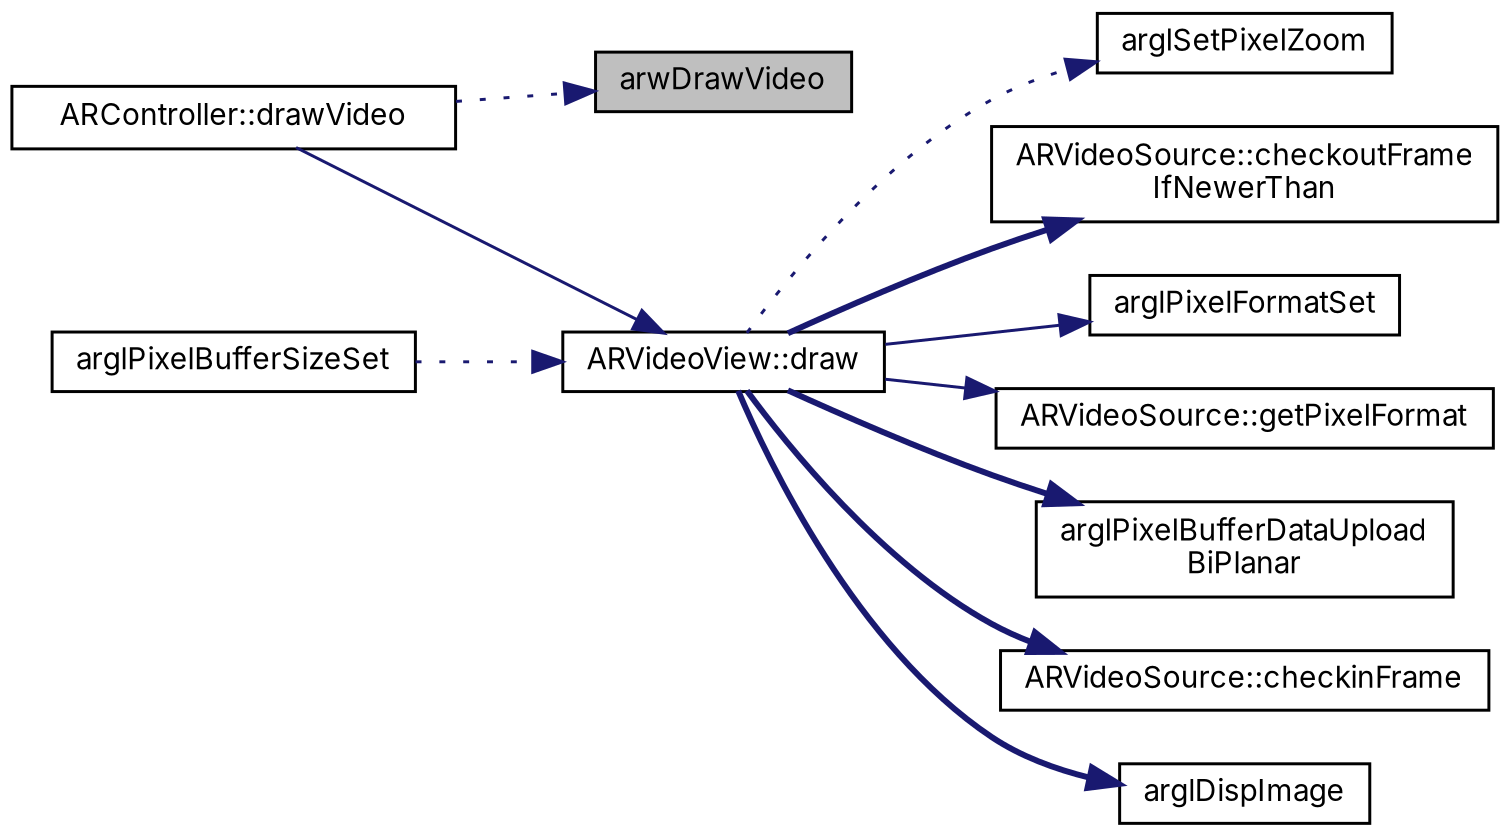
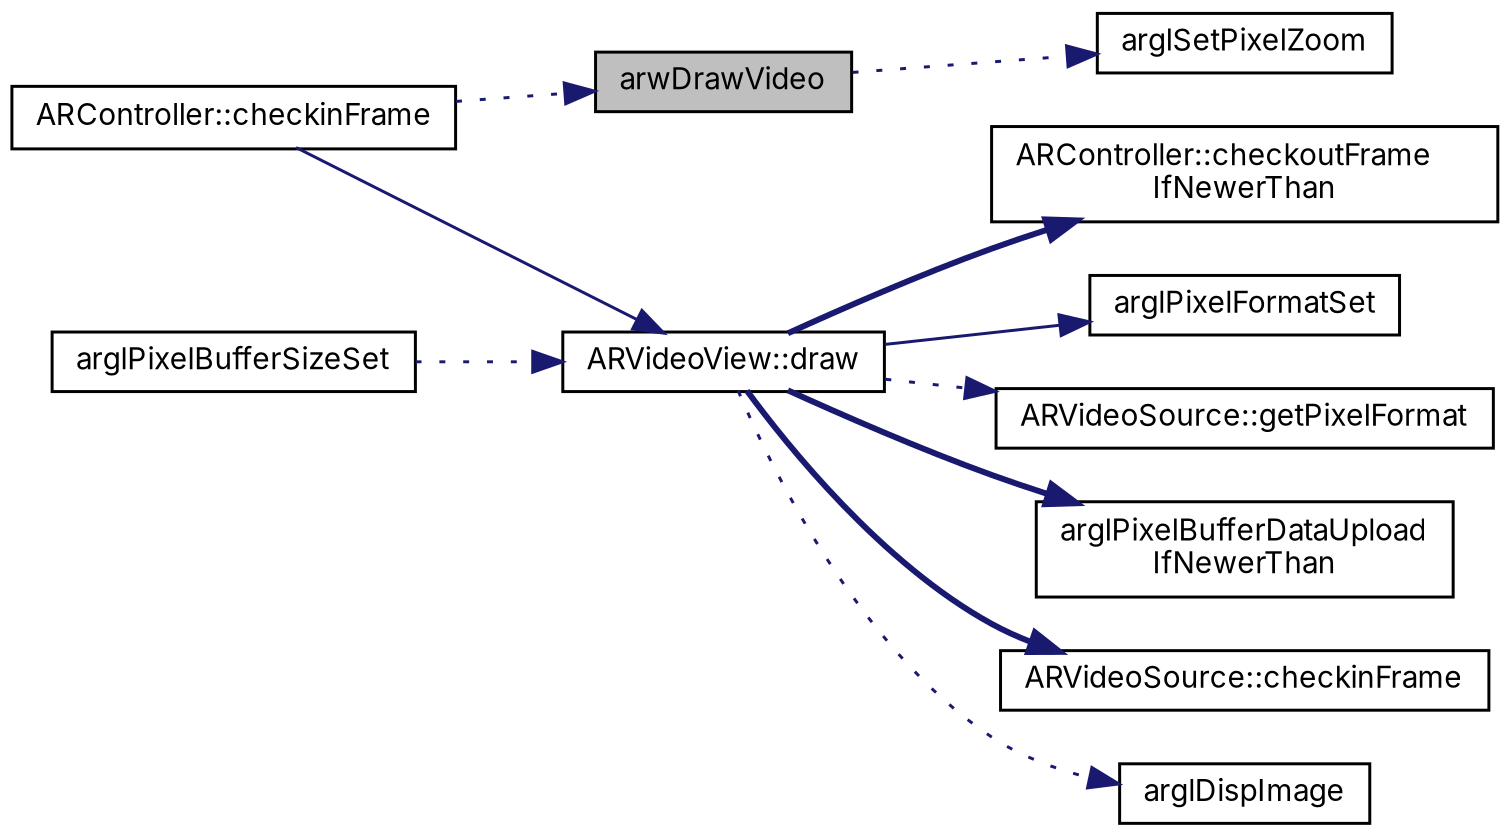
(234, 118) -> (234, 118)
(1245, 174) -> (1245, 174)
(887, 176) -> (960, 64)
(925, 384) -> (925, 384)
(1245, 549) -> (1245, 549)
(874, 624) -> (874, 624)
